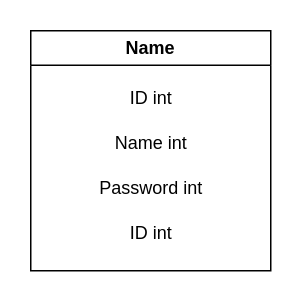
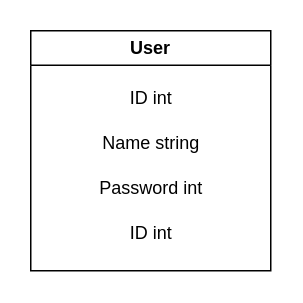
(151, 49) -> (151, 49)
(152, 143) -> (152, 143)
